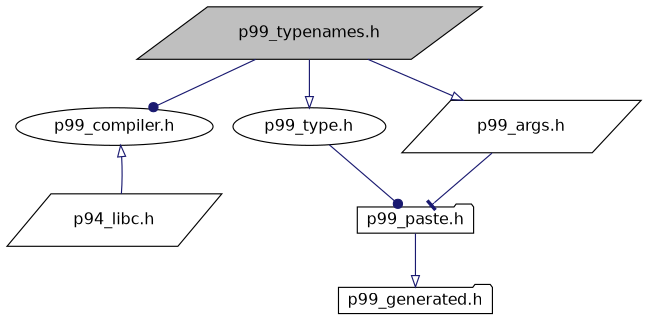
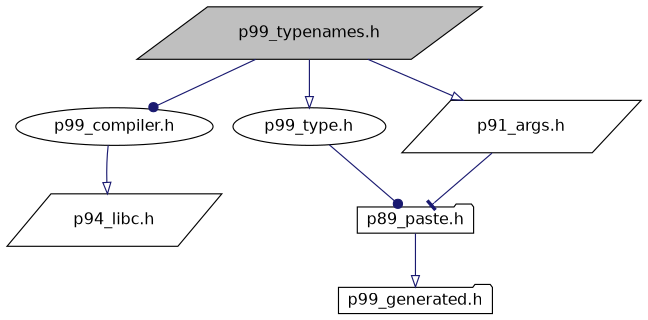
(521, 127) -> (521, 127)
(122, 175) -> (107, 164)
(415, 220) -> (415, 220)
